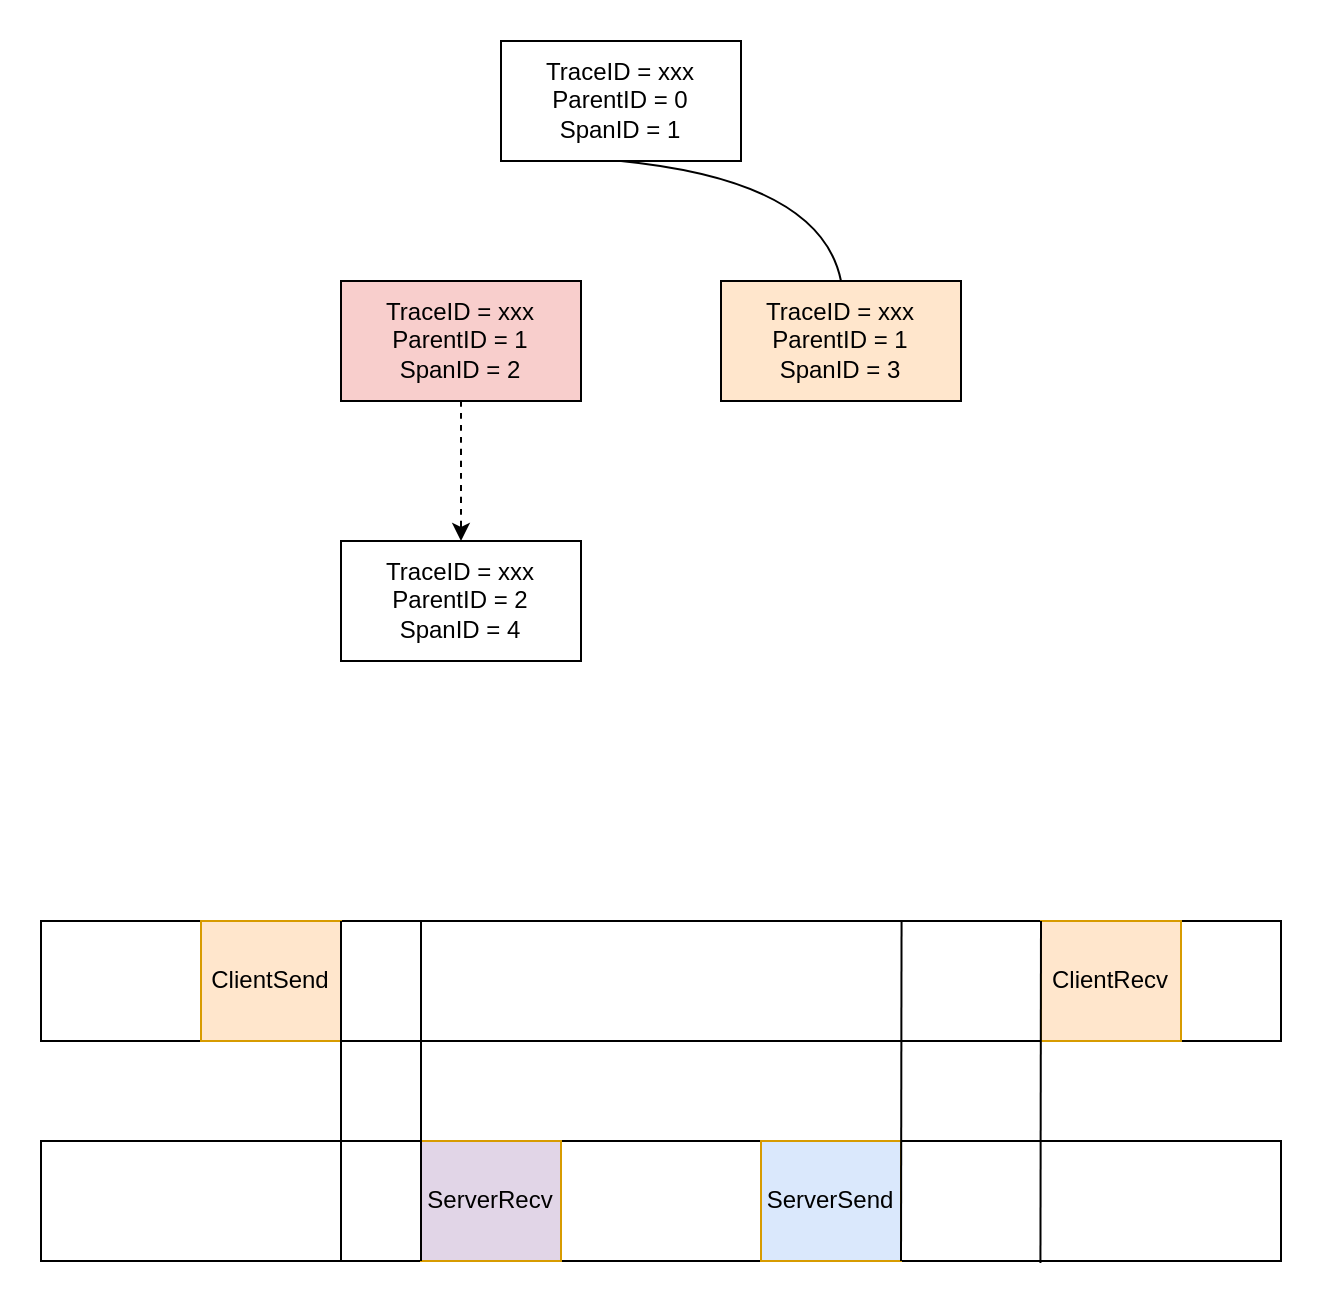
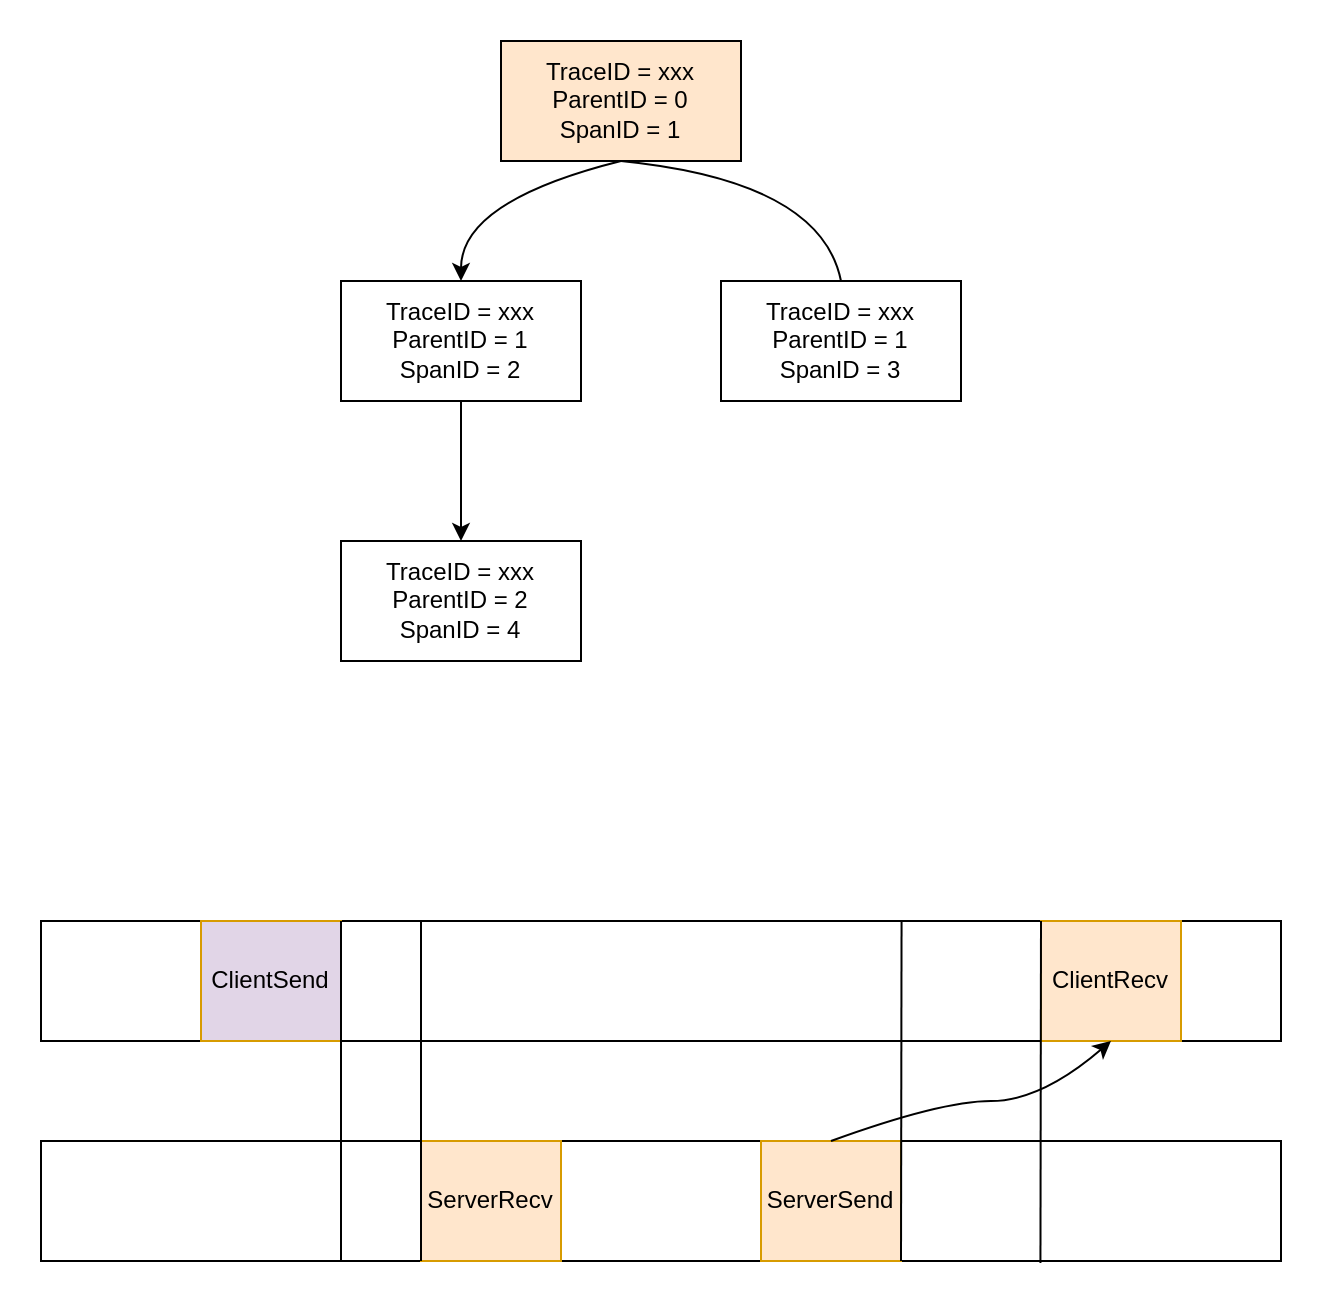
(621, 101) -> (621, 101)
none -> (524, 195)
(461, 341) -> (461, 341)
(841, 341) -> (841, 341)
(461, 465) -> (461, 465)
(271, 981) -> (271, 981)
none -> (1008, 1099)
(491, 1201) -> (491, 1201)
(831, 1201) -> (831, 1201)
